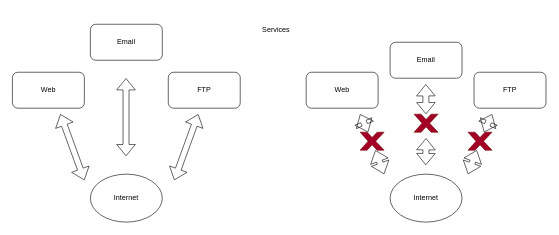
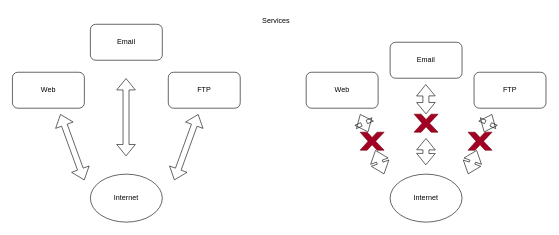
(276, 30) -> (276, 21)
